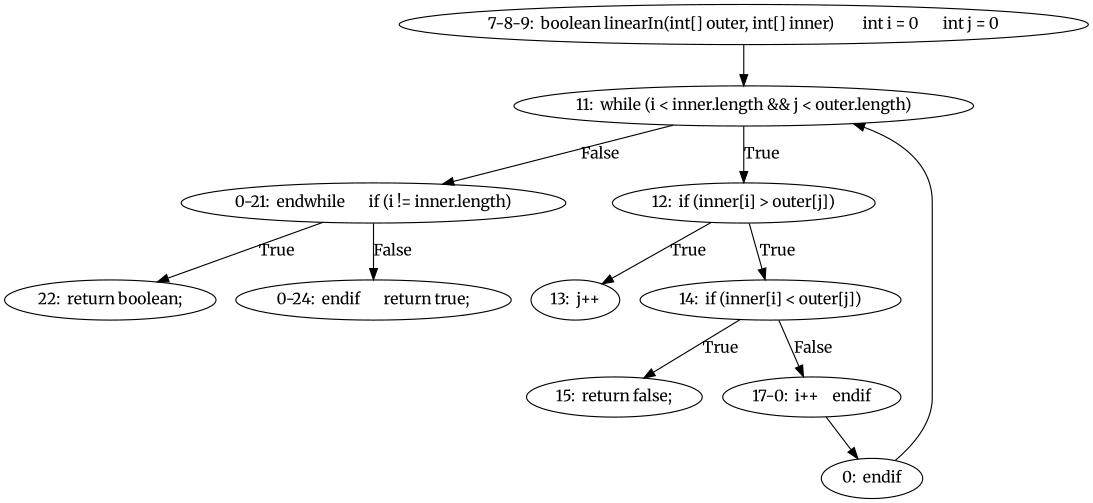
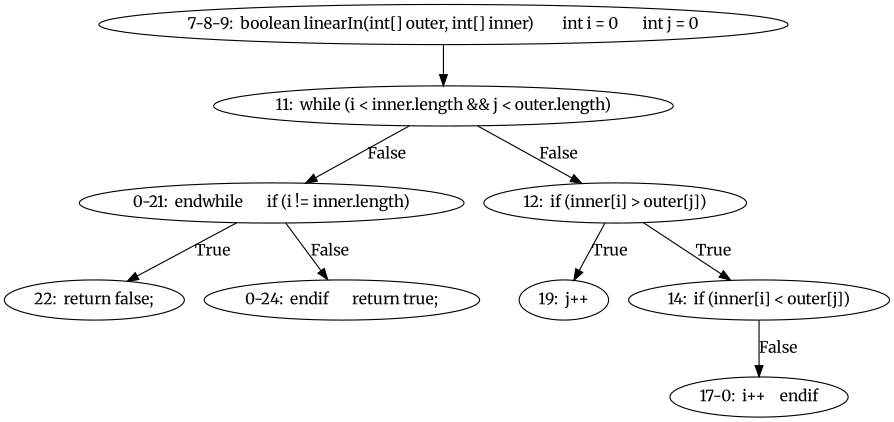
(762, 154) -> (559, 154)
(110, 300) -> (94, 300)
(575, 300) -> (564, 300)
(614, 397) -> none
(872, 478) -> none
